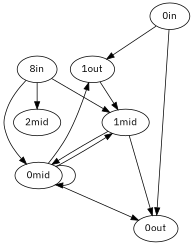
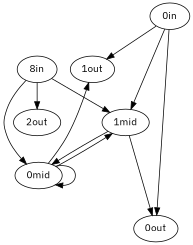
(107, 93) -> (149, 66)
(37, 122) -> (37, 122)
(94, 201) -> none
